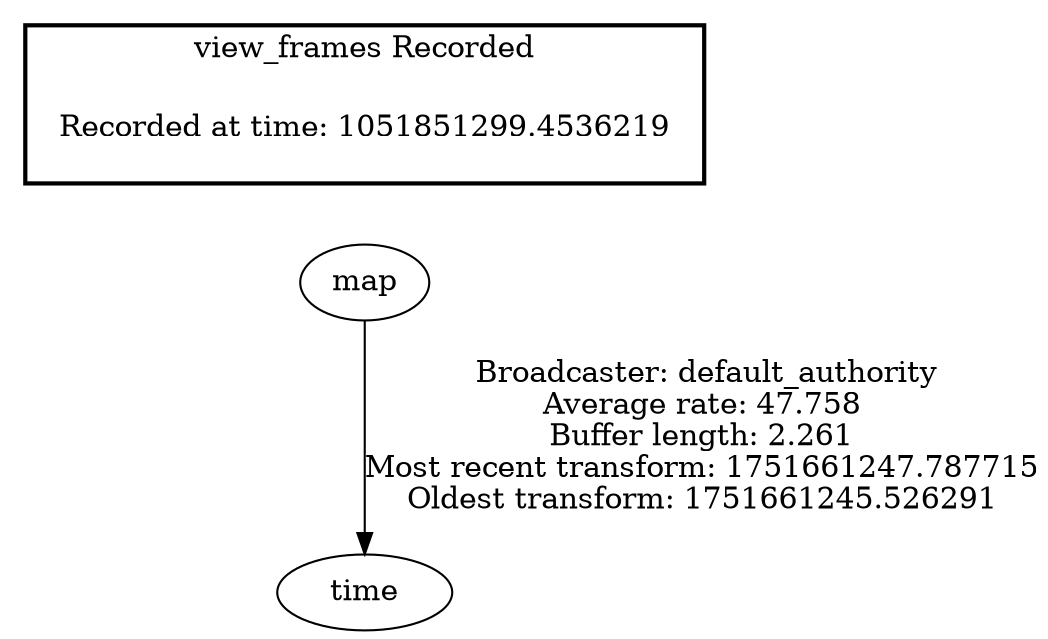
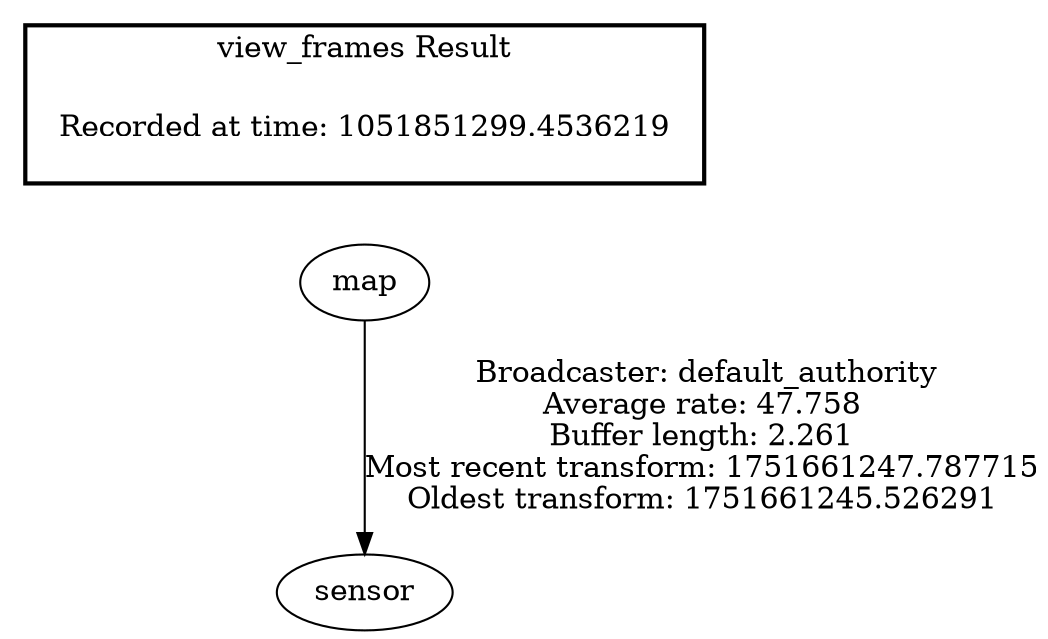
(365, 50) -> (365, 50)
(365, 592) -> (365, 592)
